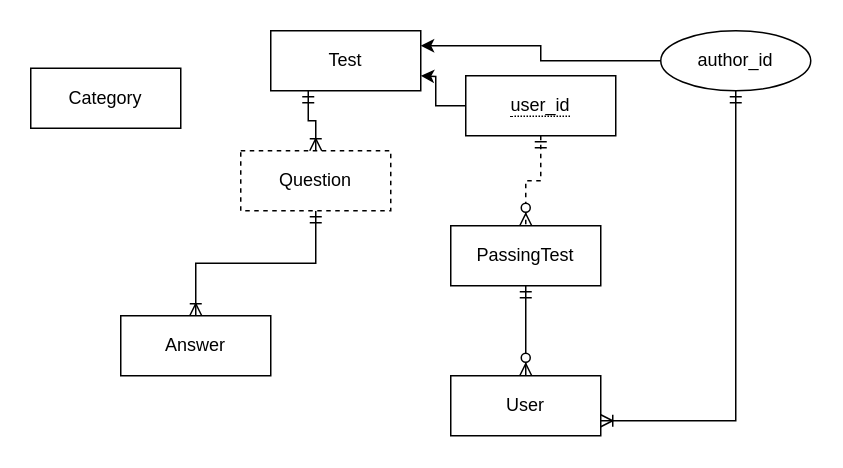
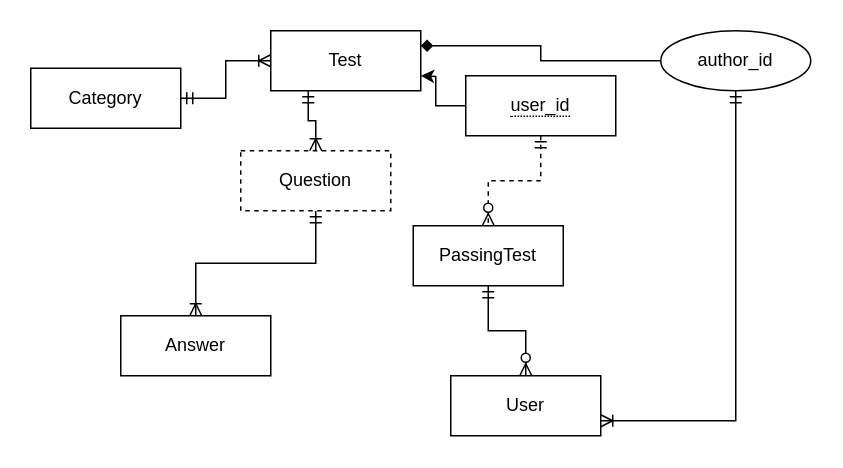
(432, 46) -> (433, 46)
none -> (226, 80)
(526, 256) -> (488, 256)
